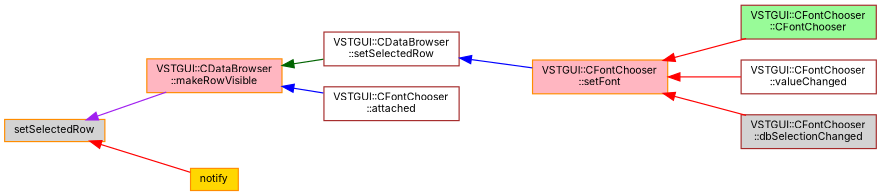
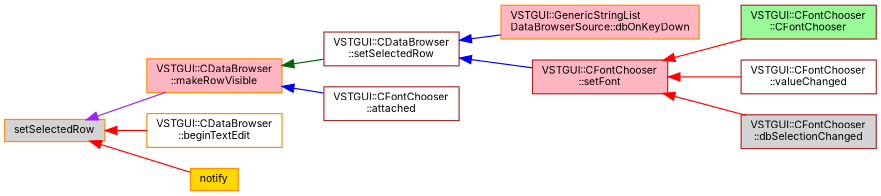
none -> (600, 22)
(600, 77) -> (600, 77)
none -> (214, 131)
